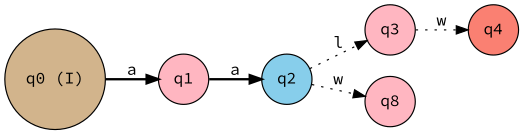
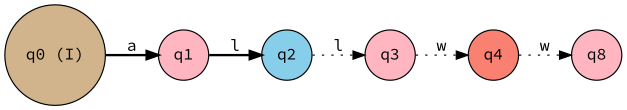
(235, 70) -> (235, 46)
(333, 89) -> (539, 55)
